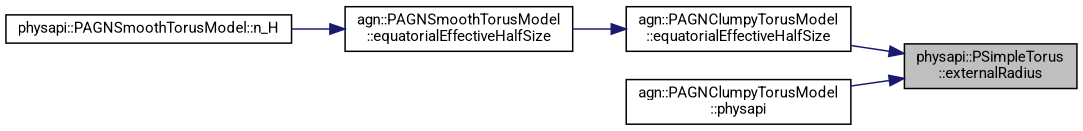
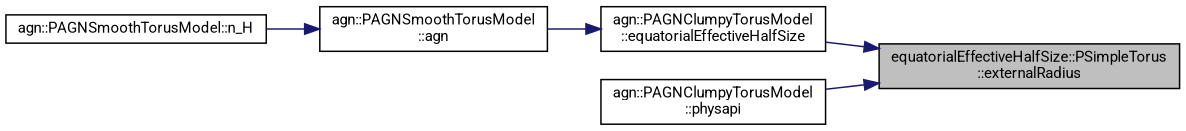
(149, 29) -> (136, 29)
(459, 29) -> (434, 29)
(991, 66) -> (1029, 66)
